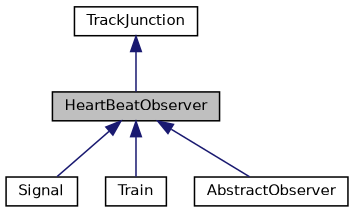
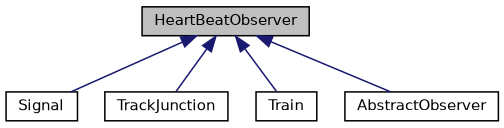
(136, 72) -> (191, 70)
